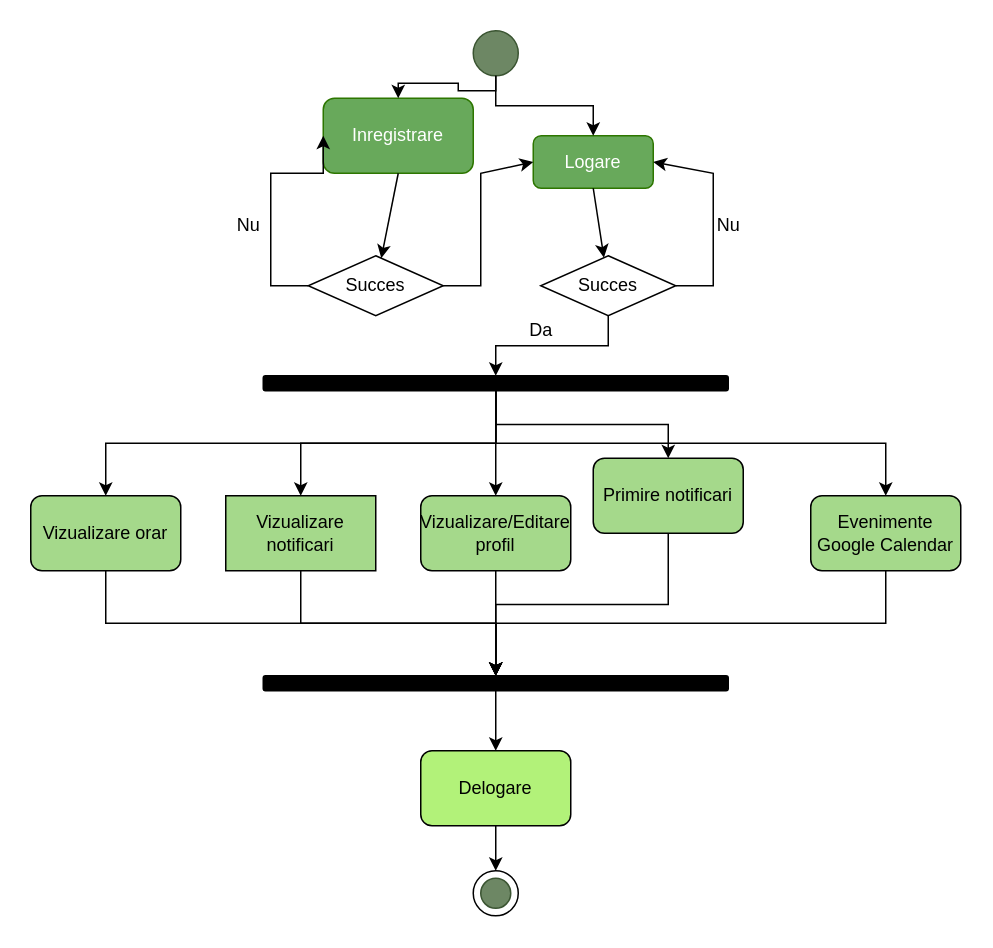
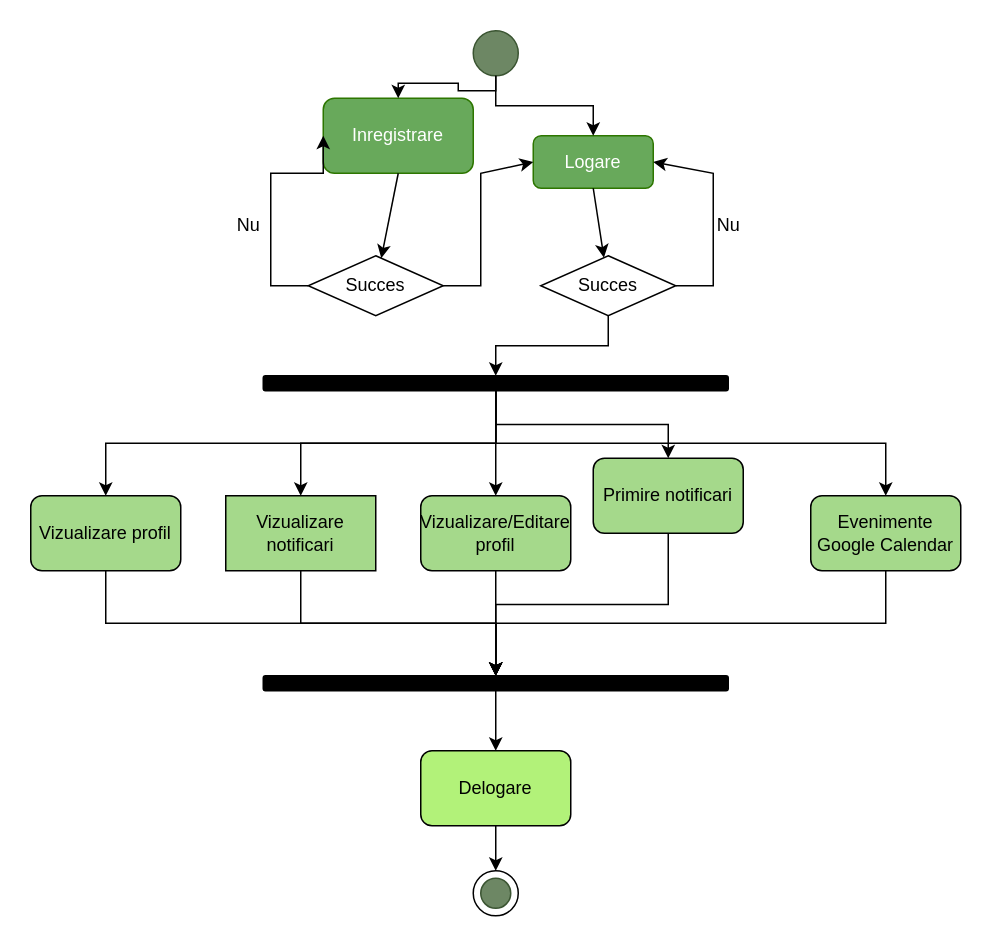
(541, 331) -> none
(106, 533) -> (106, 533)
